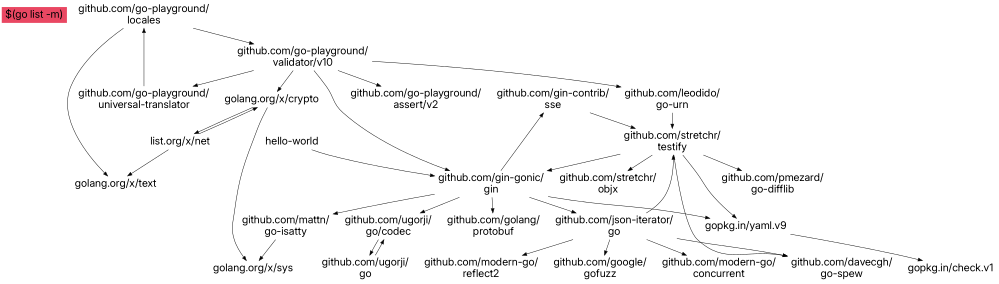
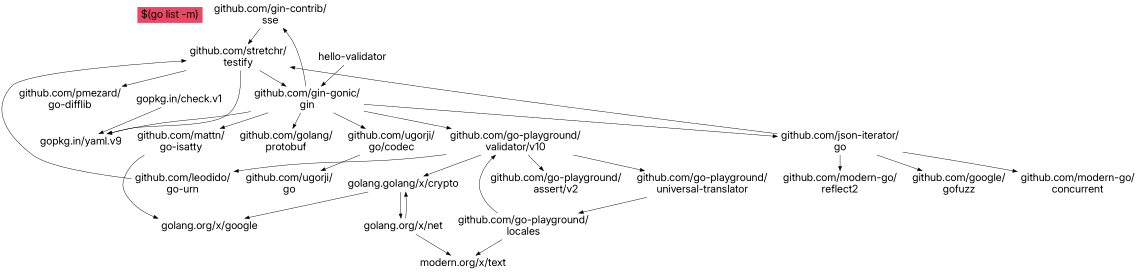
(272, 100) -> (403, 184)
(369, 133) -> (405, 119)
(180, 142) -> (403, 226)
(292, 142) -> (352, 57)
(116, 184) -> (463, 263)
(608, 184) -> none
(854, 246) -> (132, 120)
(379, 249) -> none
(253, 269) -> (210, 226)
(842, 269) -> none
